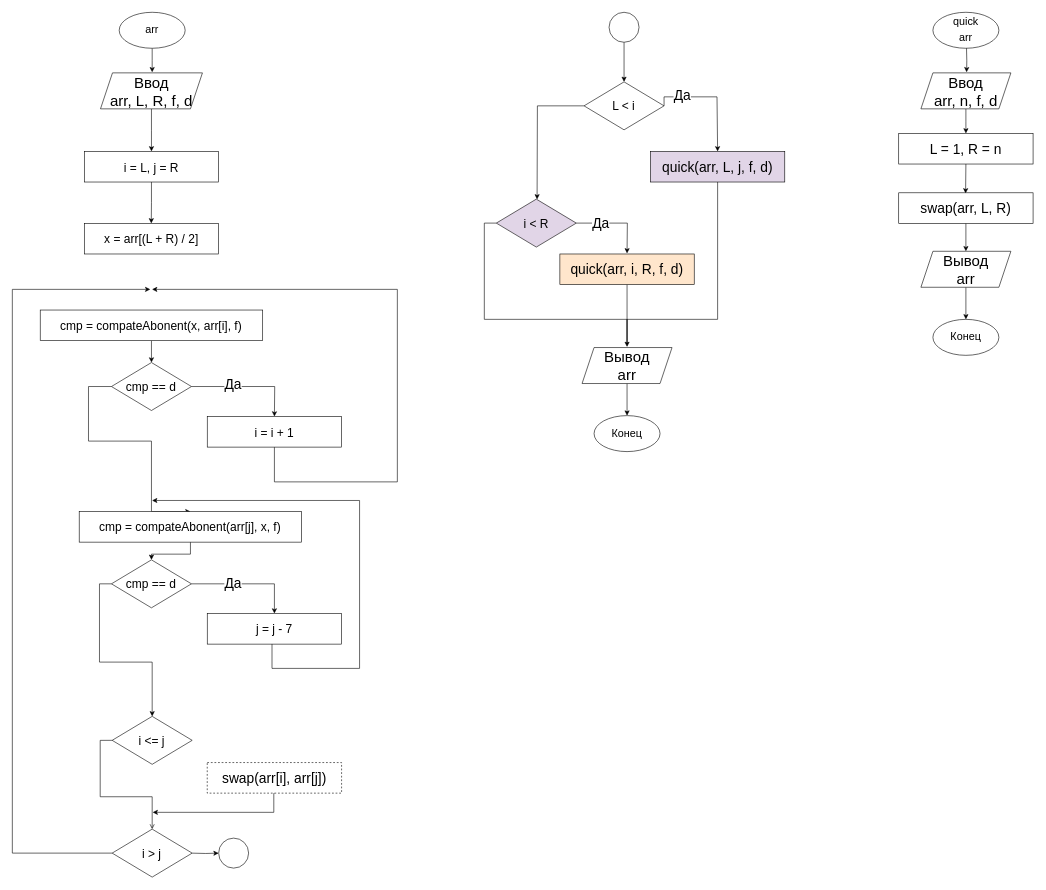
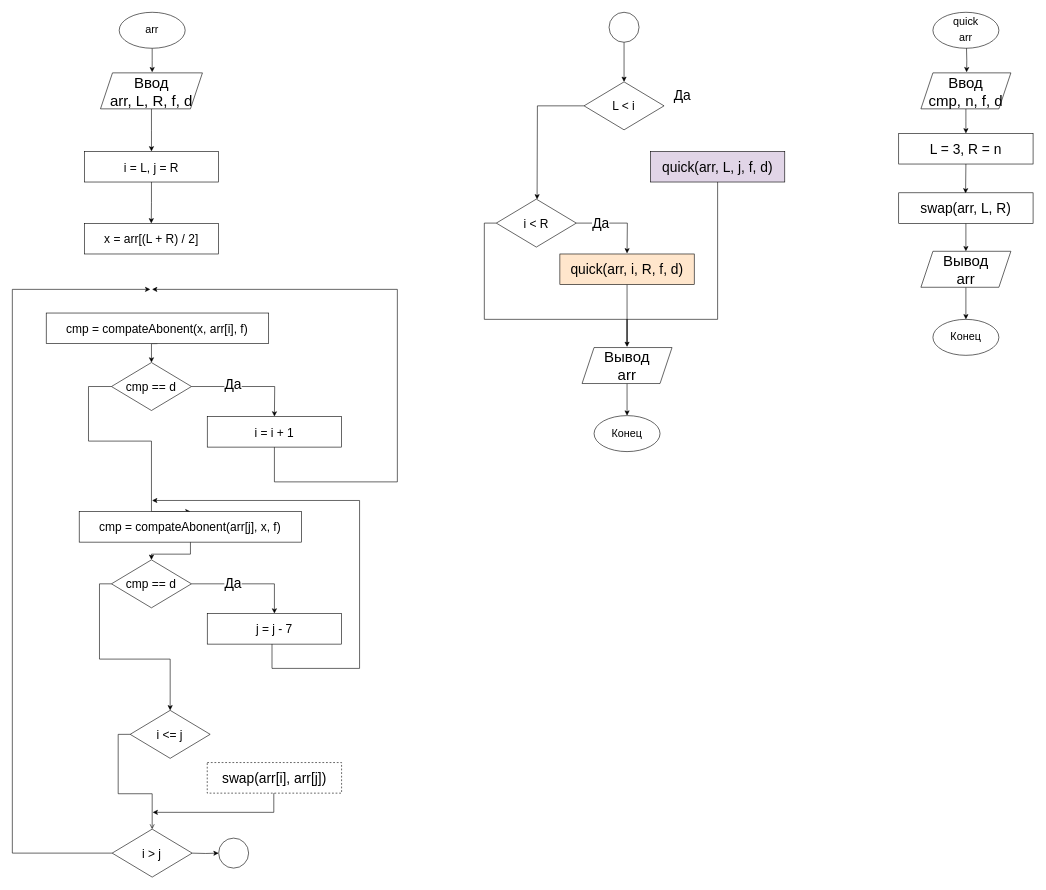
(966, 91) -> (966, 91)
(718, 137) -> none
(966, 149) -> (966, 149)
(537, 223) -> (537, 223)
(151, 325) -> (157, 328)
(152, 741) -> (170, 735)
